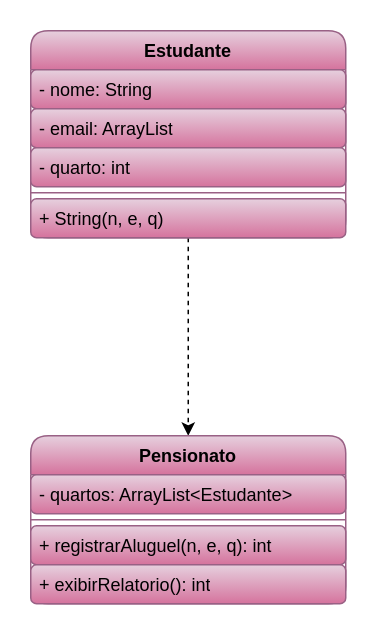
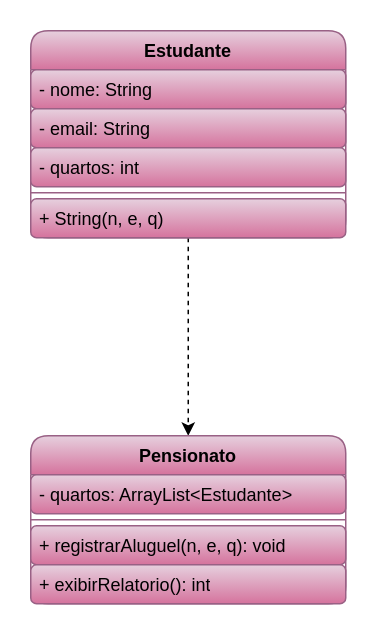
(116, 130) -> (101, 130)
(96, 169) -> (101, 169)
(175, 547) -> (180, 547)
